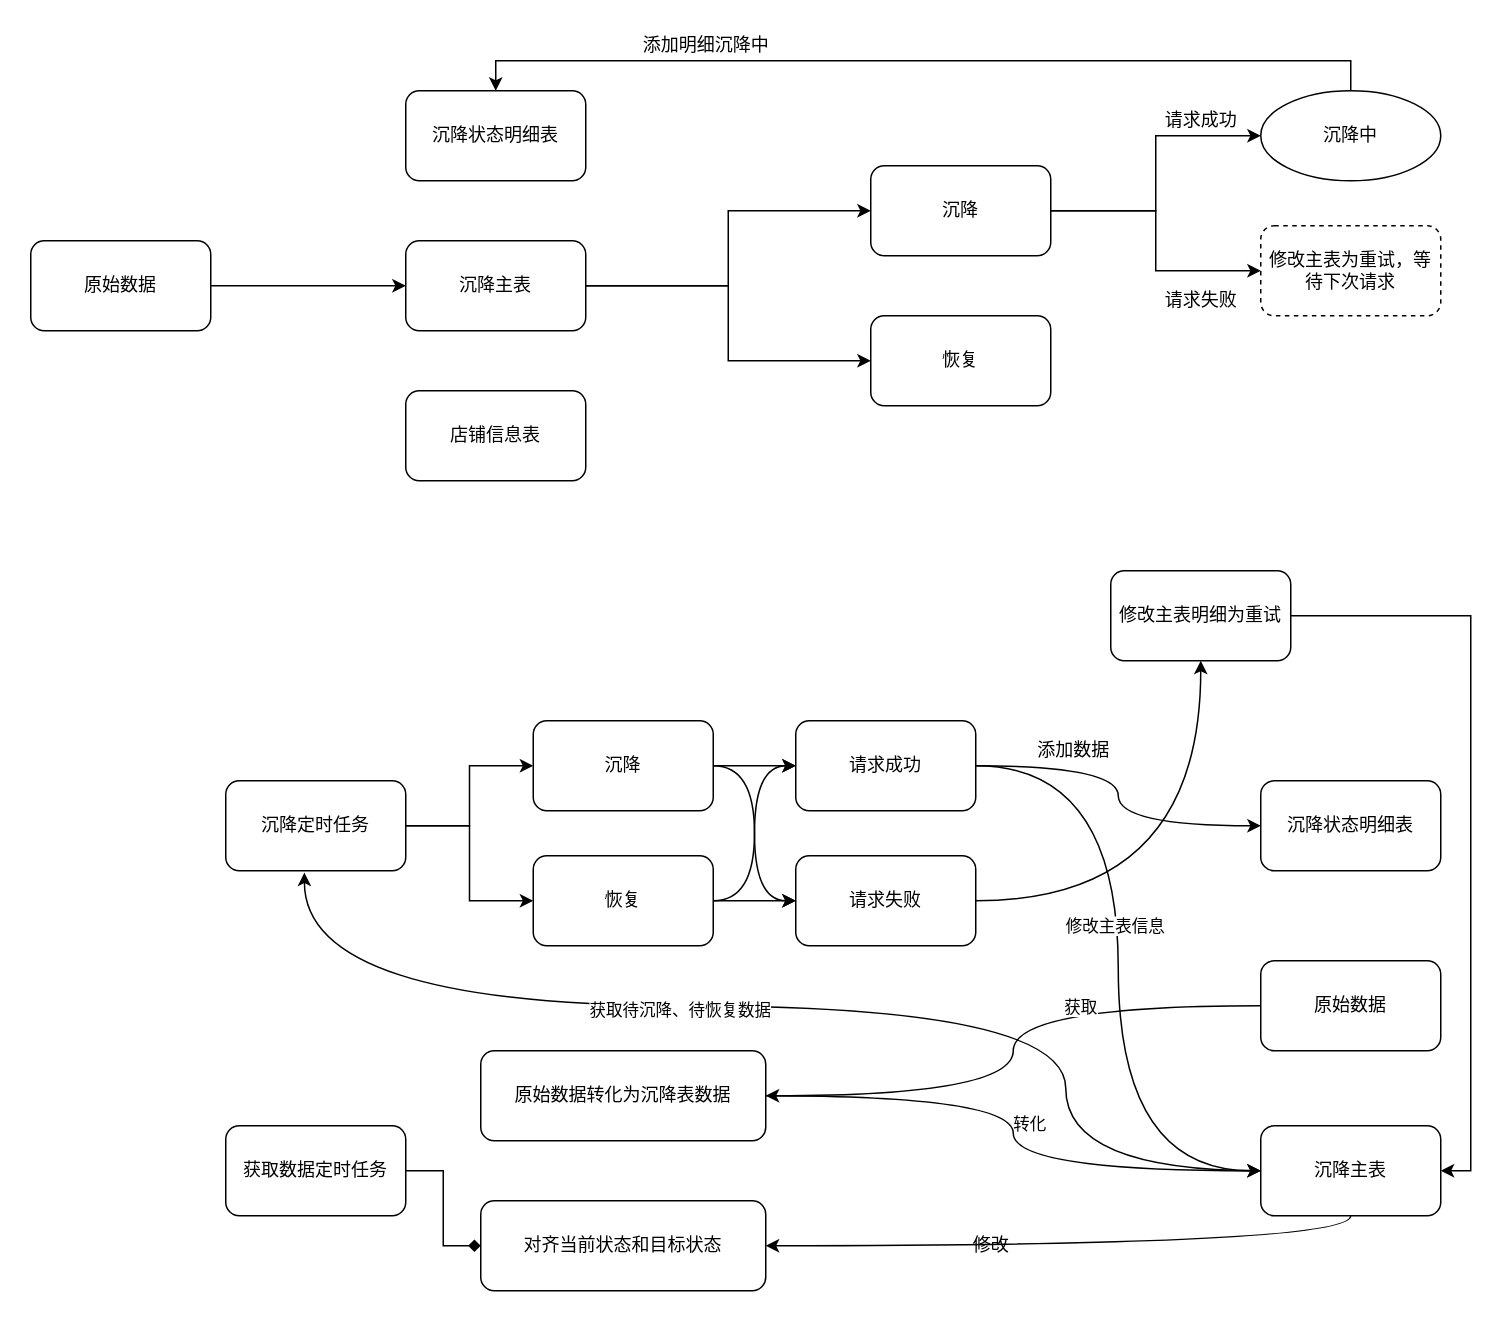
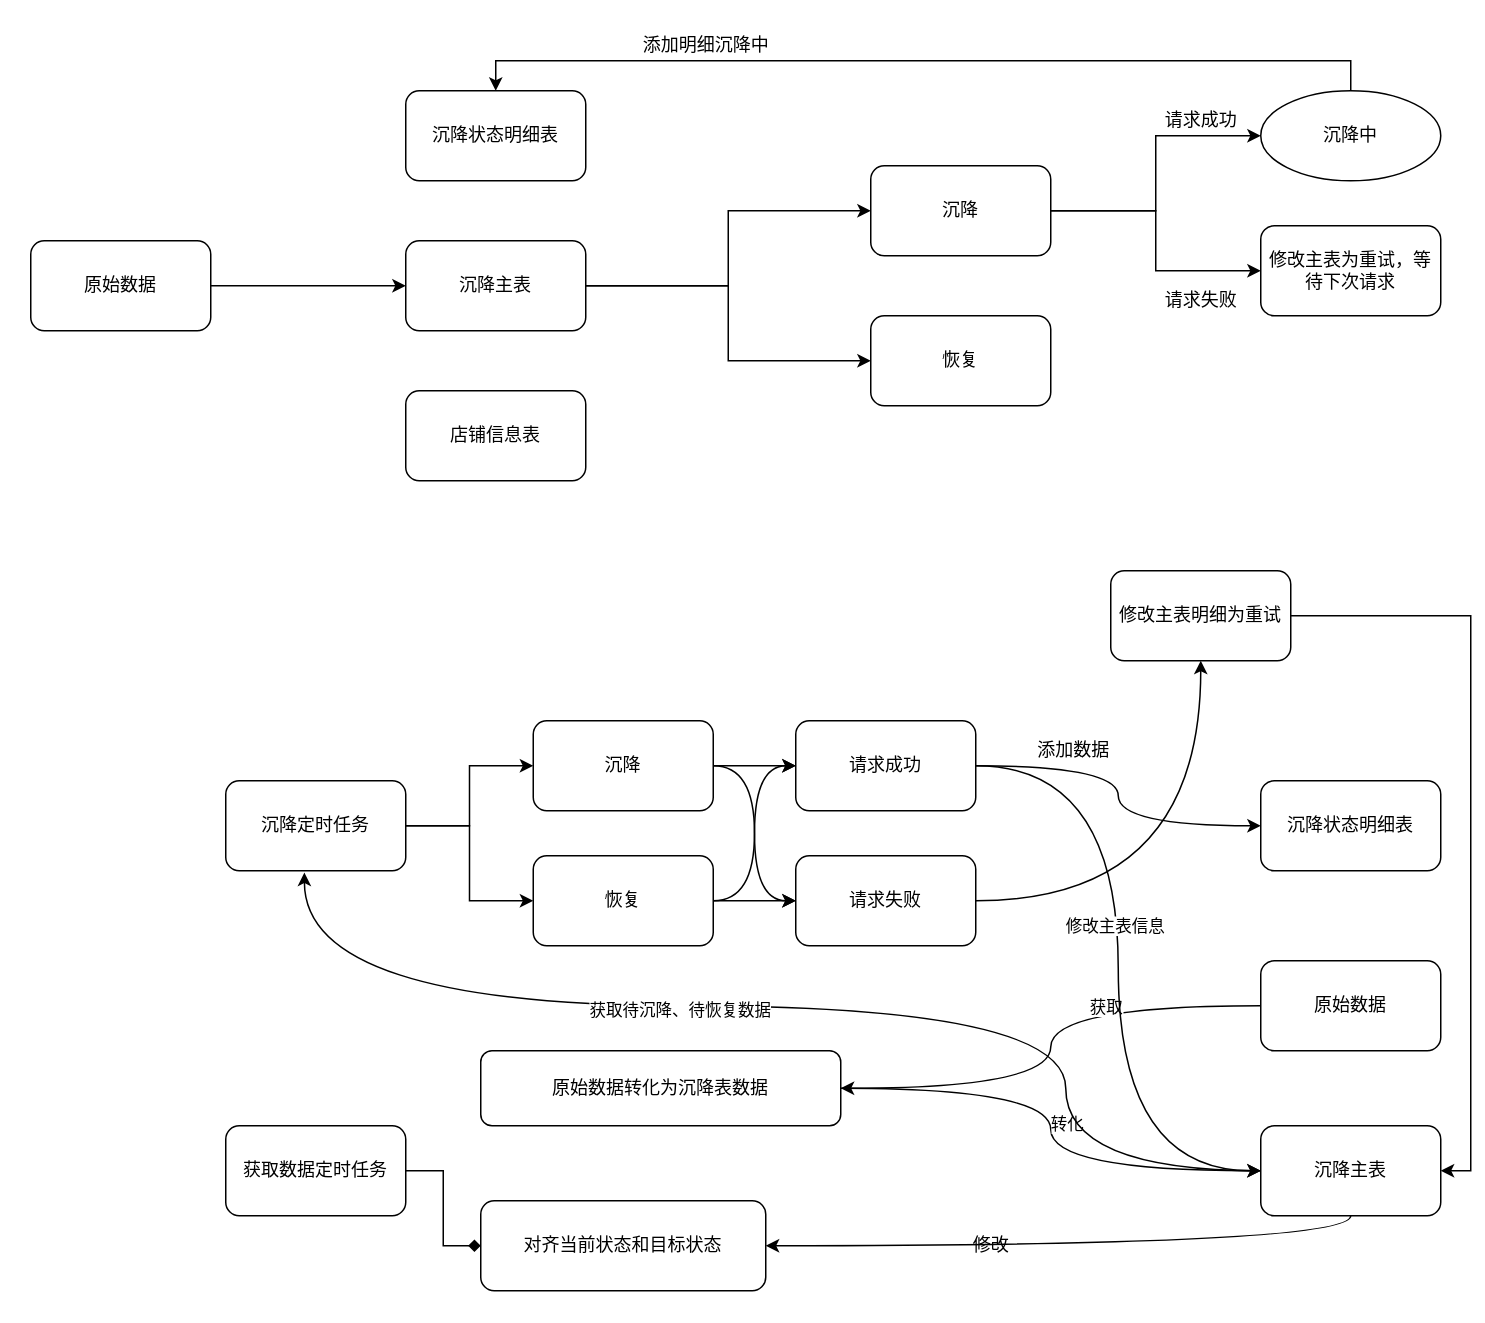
(1351, 271) -> (1351, 271)
(623, 1096) -> (661, 1088)
